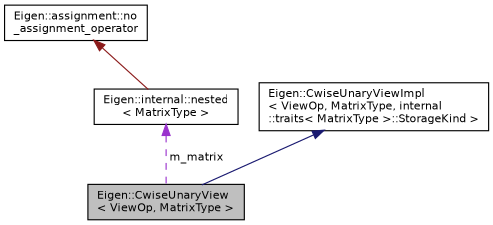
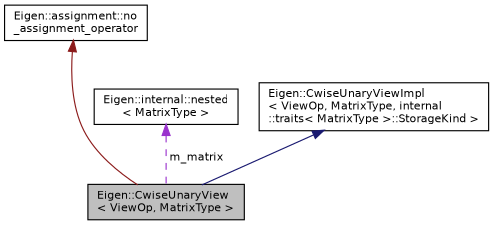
(125, 69) -> (83, 129)
